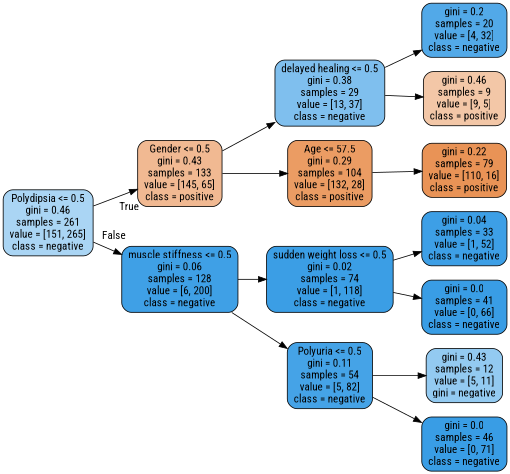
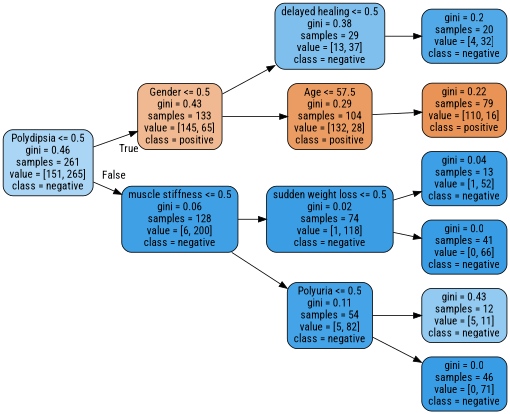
(464, 99) -> none
(464, 239) -> (464, 179)
(464, 376) -> (464, 316)
